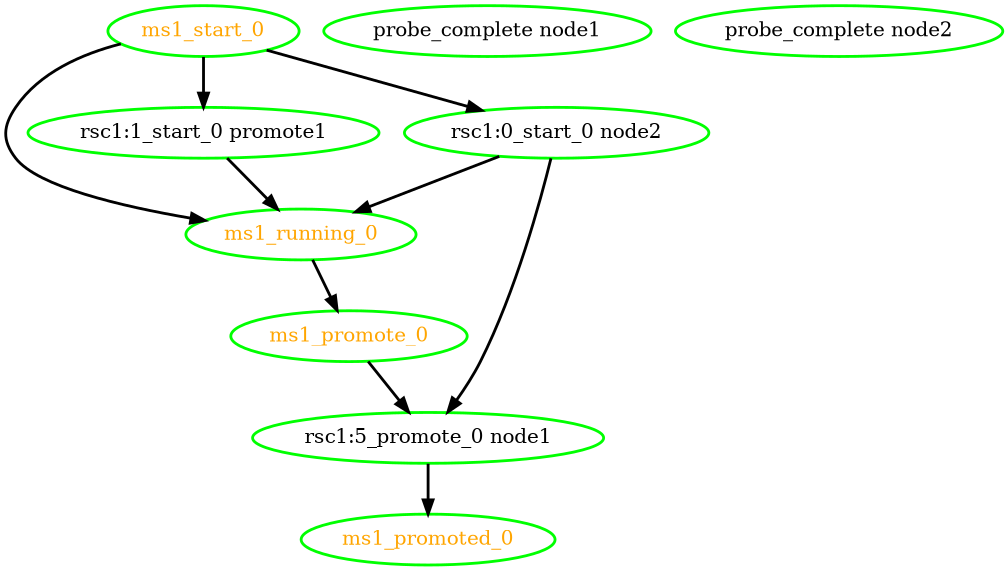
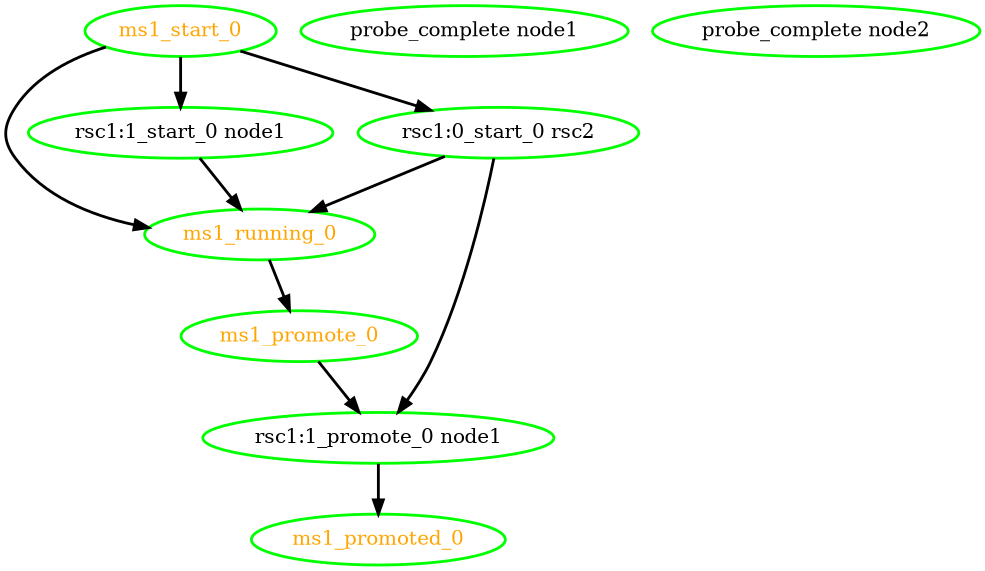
(204, 133) -> (181, 133)
(557, 133) -> (498, 133)
(428, 438) -> (378, 438)
